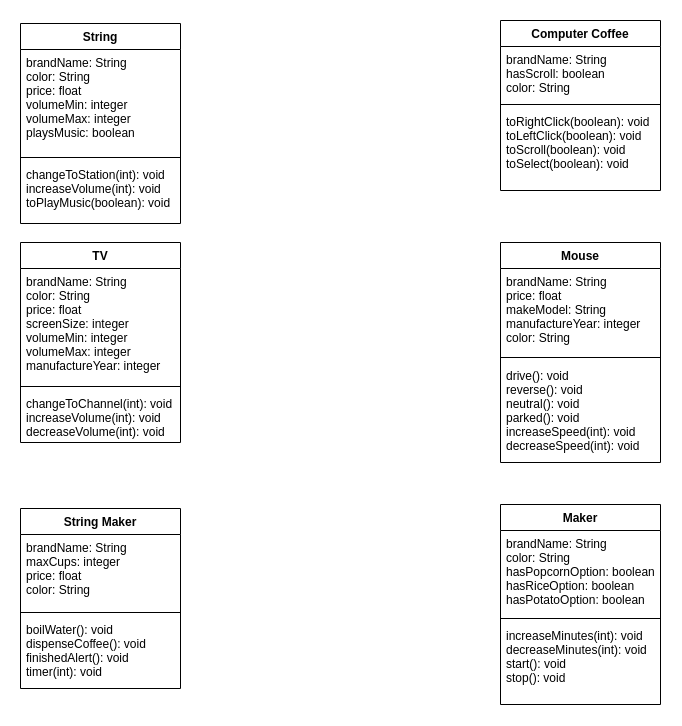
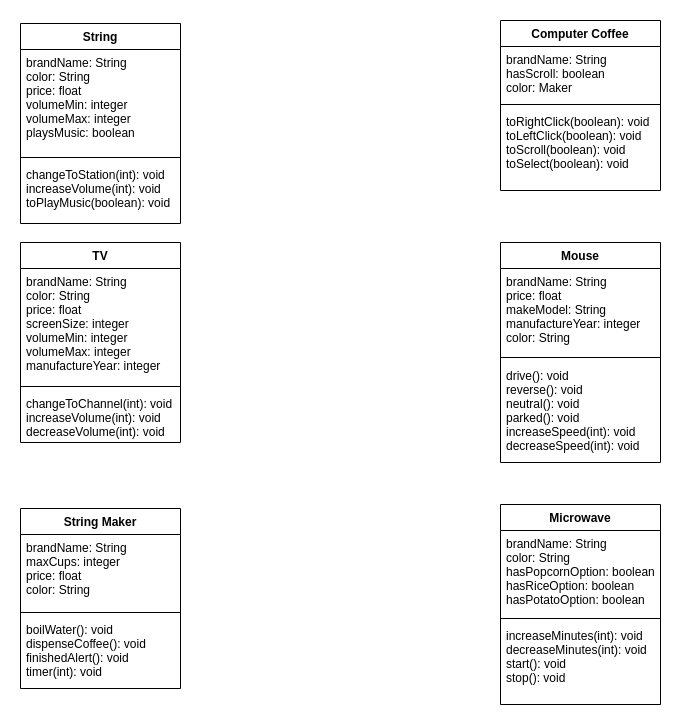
(558, 60) -> (558, 60)
(580, 518) -> (580, 518)
